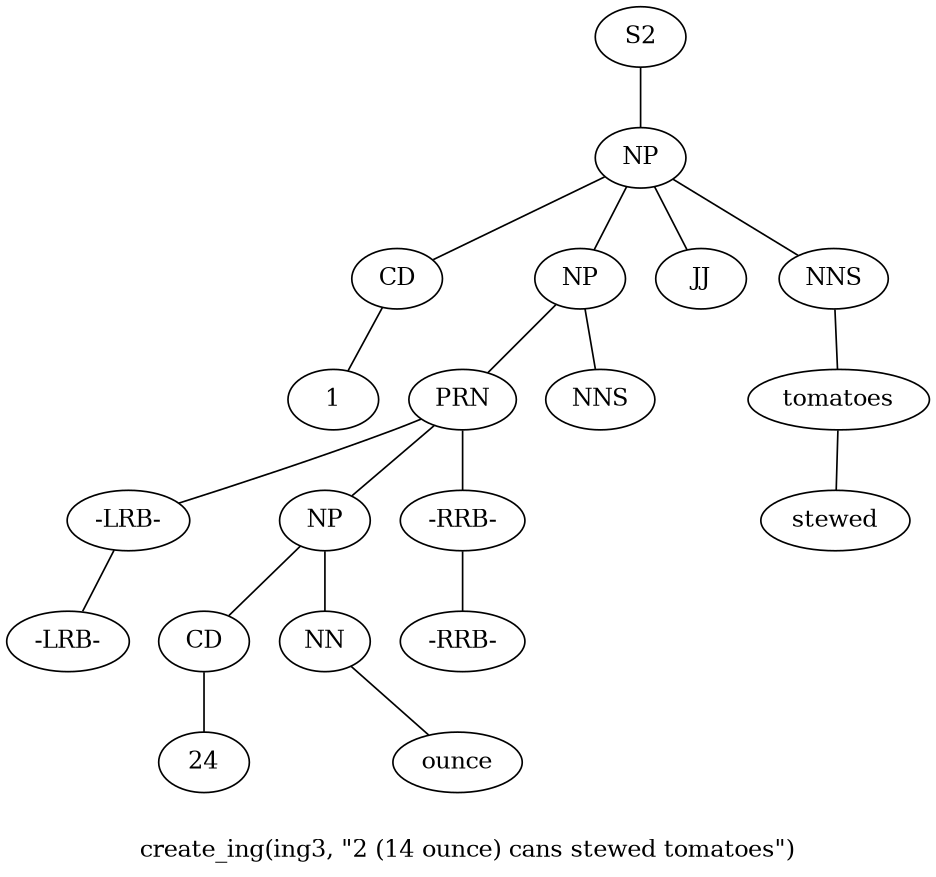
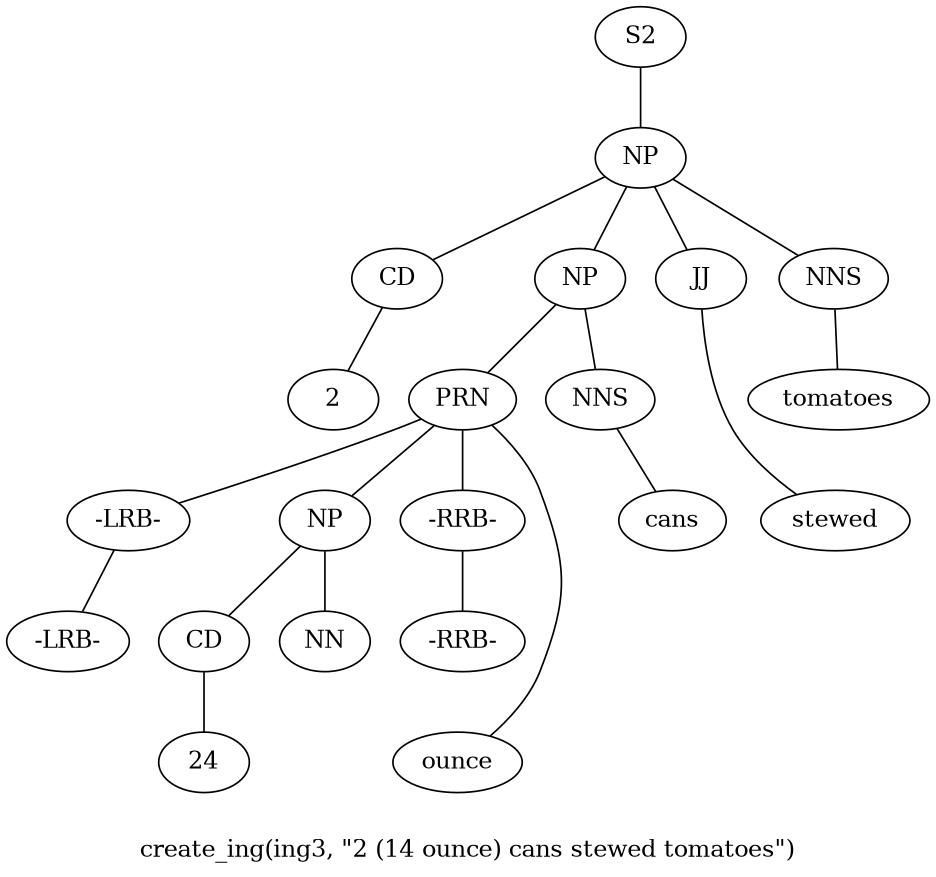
(333, 400) -> (333, 400)
(837, 460) -> (725, 415)
none -> (673, 521)
(390, 701) -> (561, 581)
